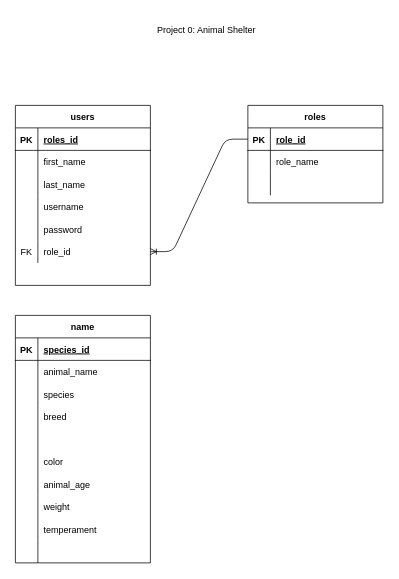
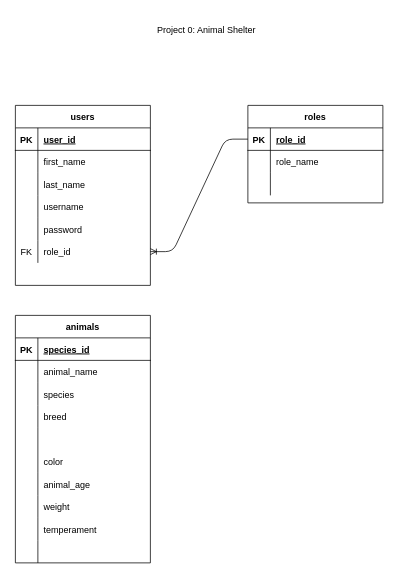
(61, 140) -> (60, 140)
(83, 327) -> (83, 327)
